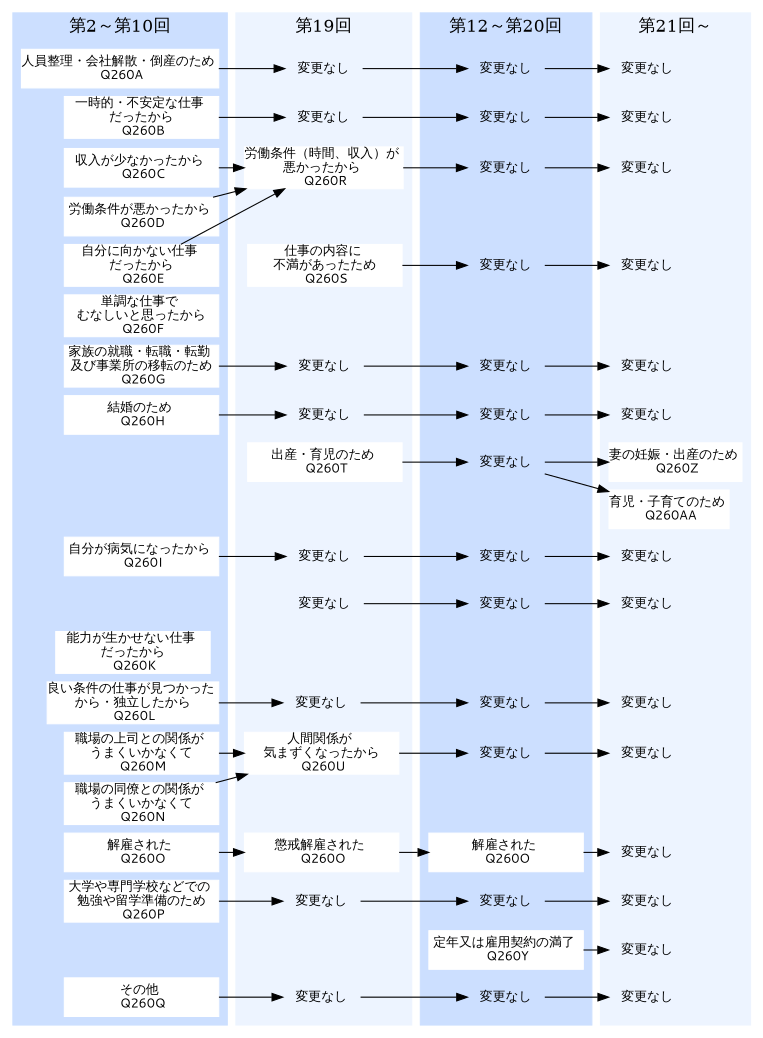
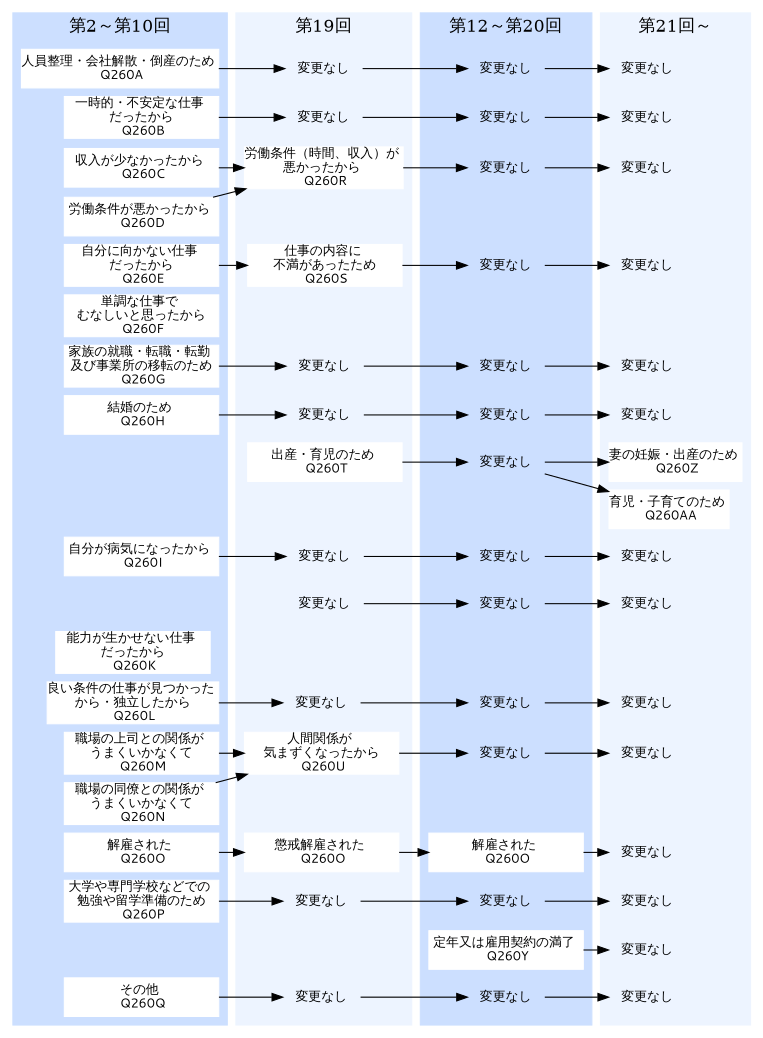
(219, 224) -> (228, 265)
